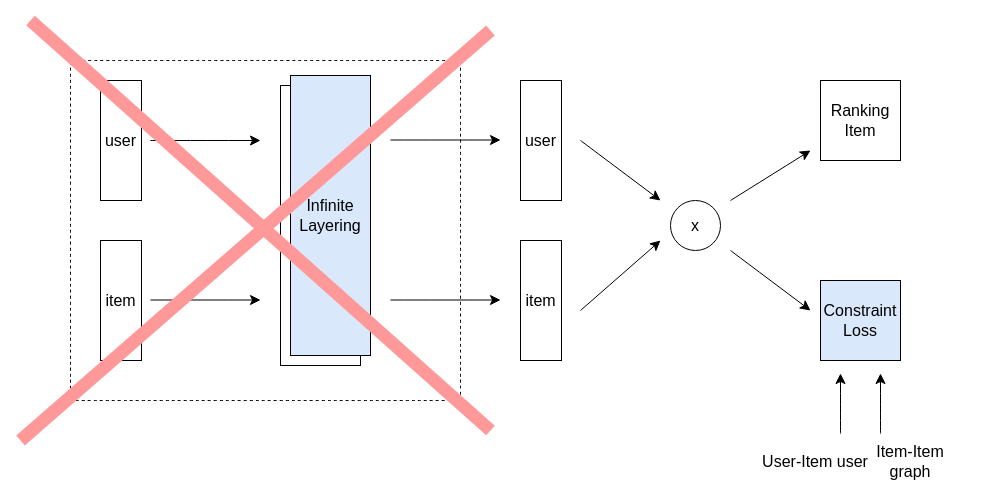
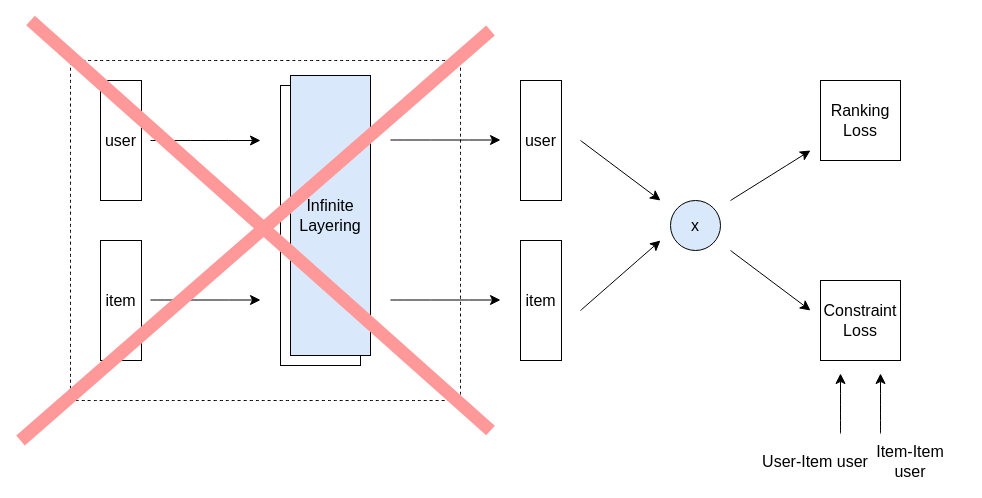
(861, 121) -> (861, 121)
(696, 226) -> (696, 226)
(861, 321) -> (861, 321)
(911, 462) -> (911, 462)
